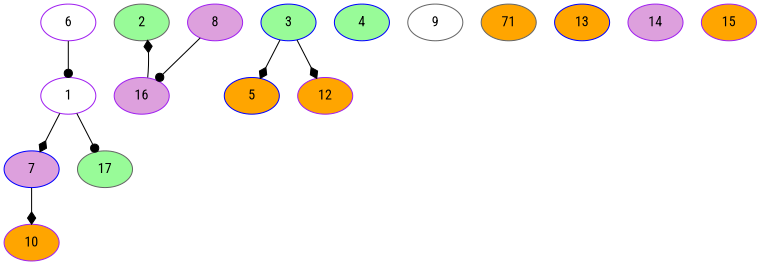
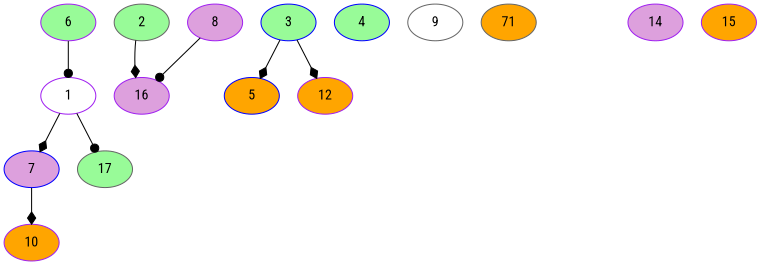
(68, 22) -> (68, 22)
(582, 22) -> none
(148, 65) -> (135, 53)
